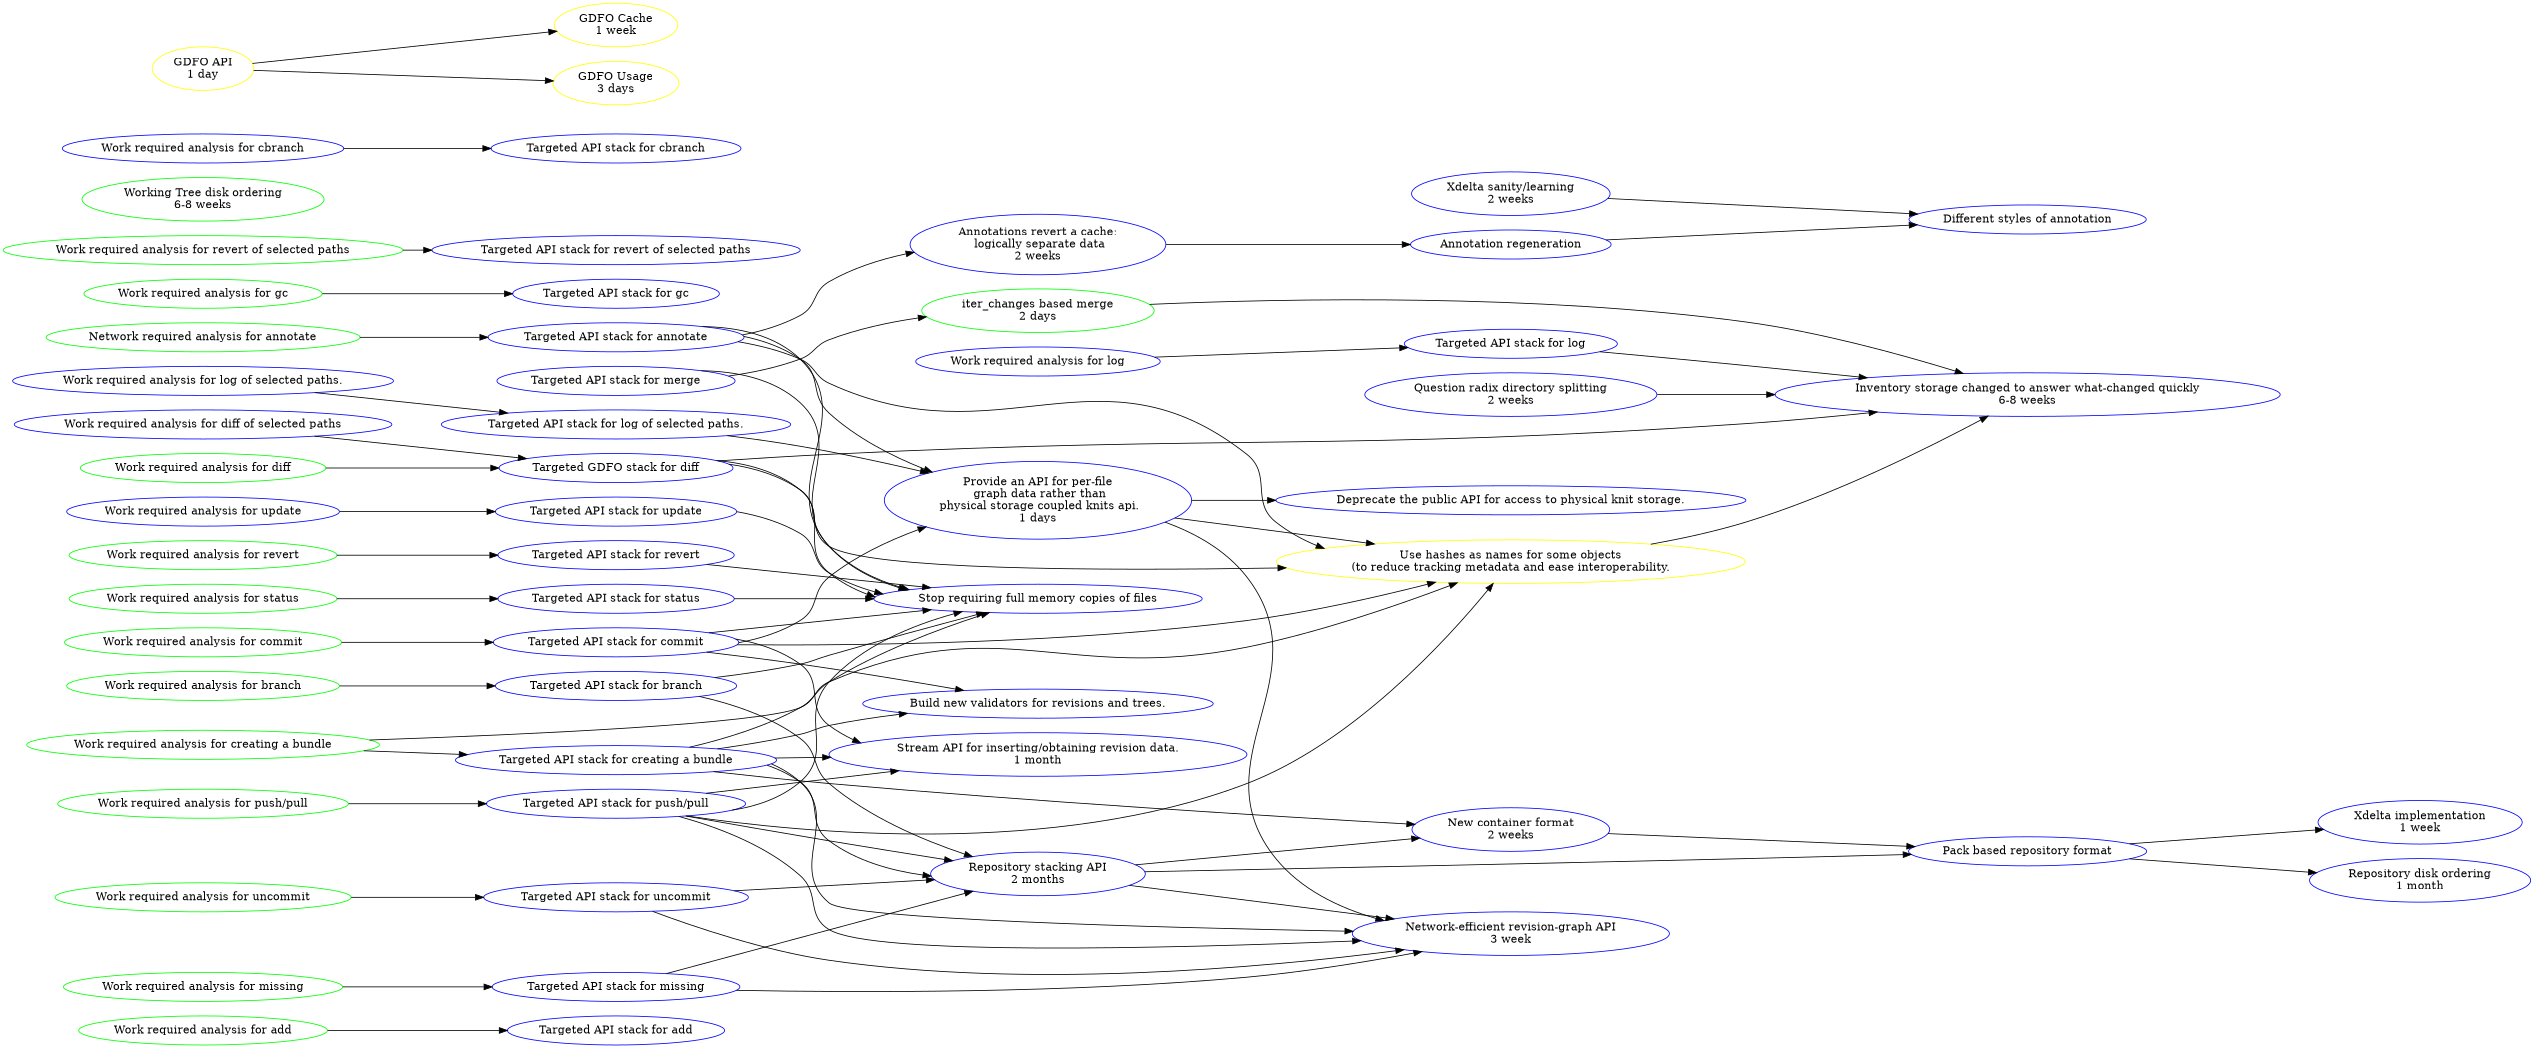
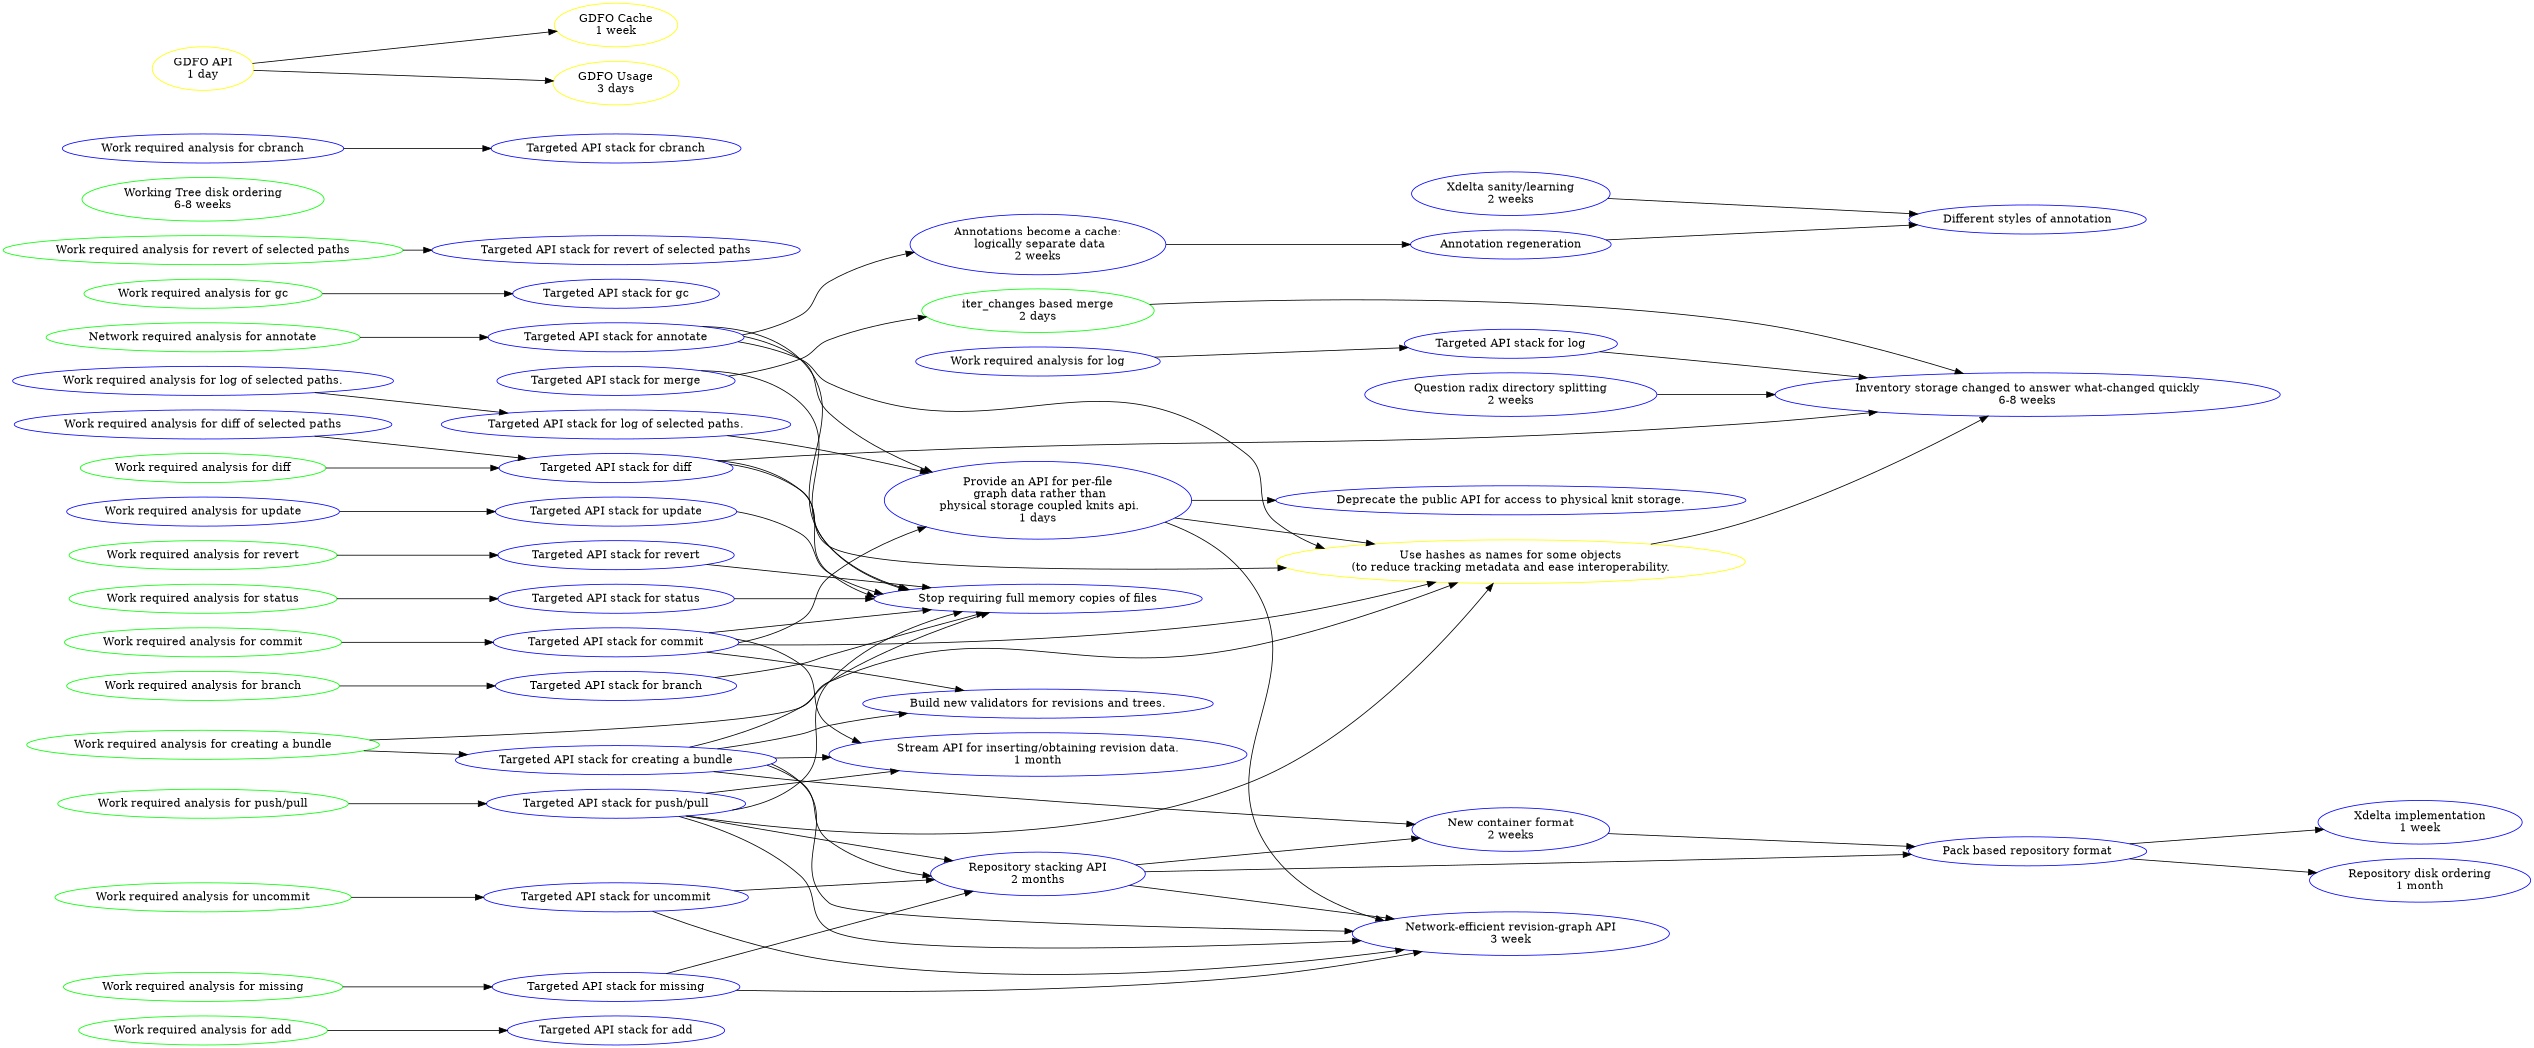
(1038, 245) -> (1038, 245)
(616, 468) -> (616, 468)
(820, 773) -> none
